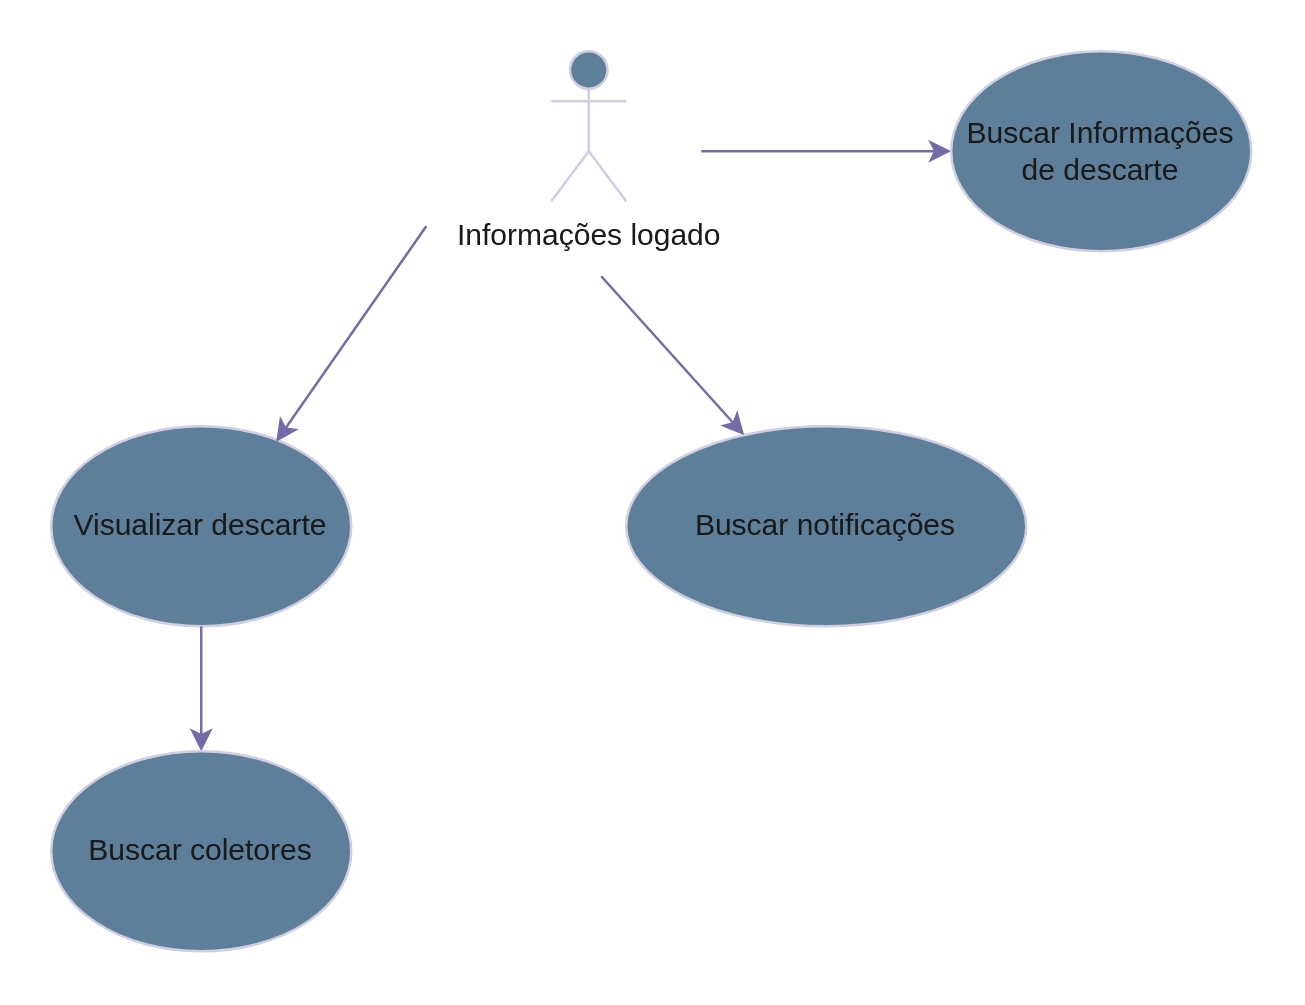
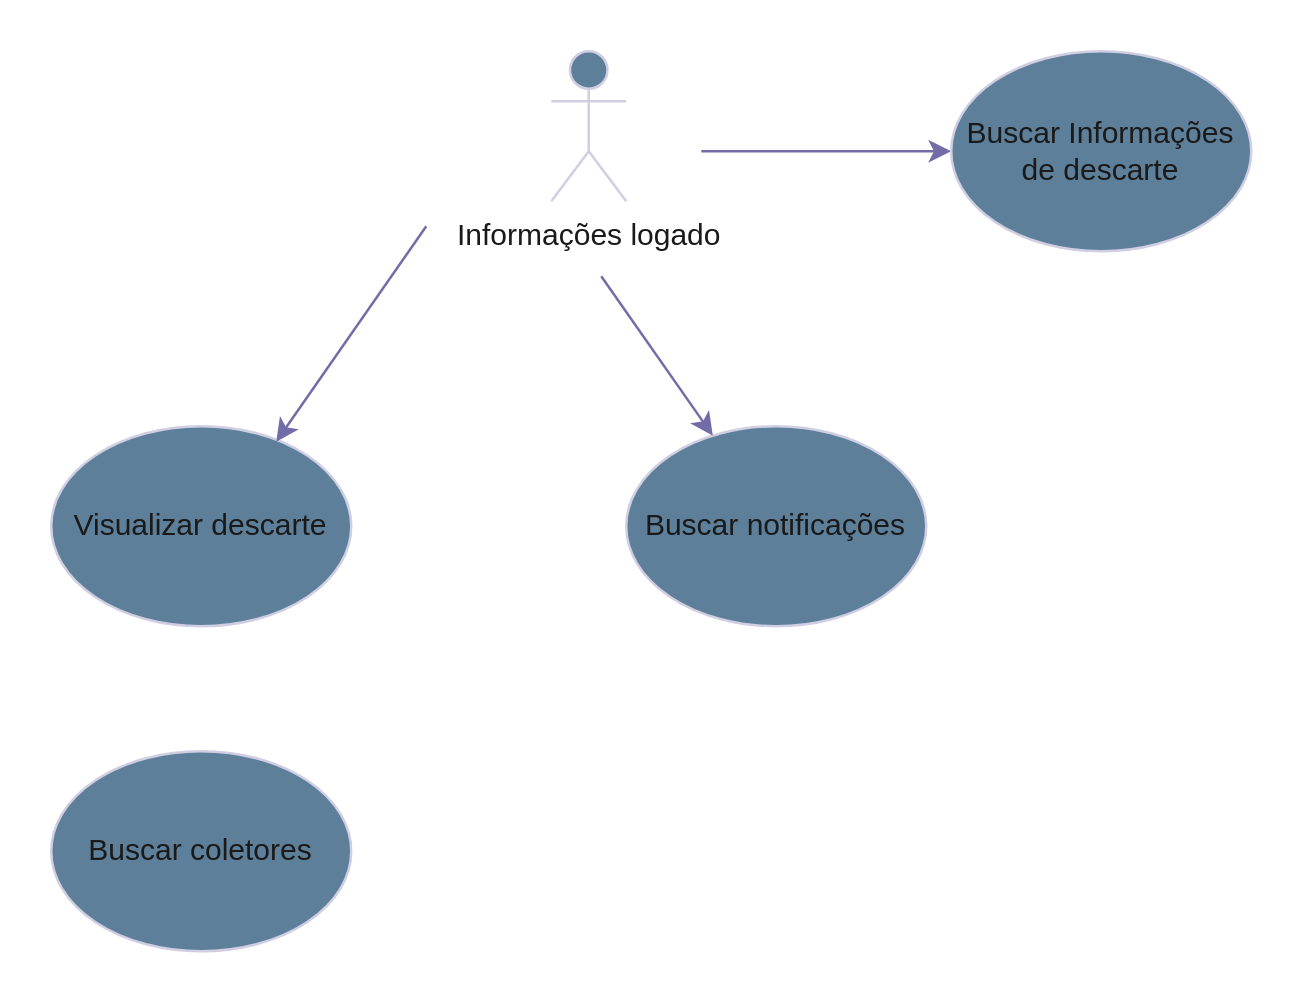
(826, 526) -> (776, 526)
(201, 680) -> none
